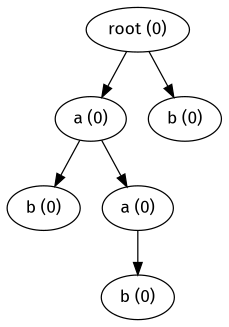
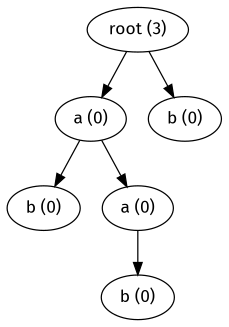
(138, 30) -> (138, 30)
